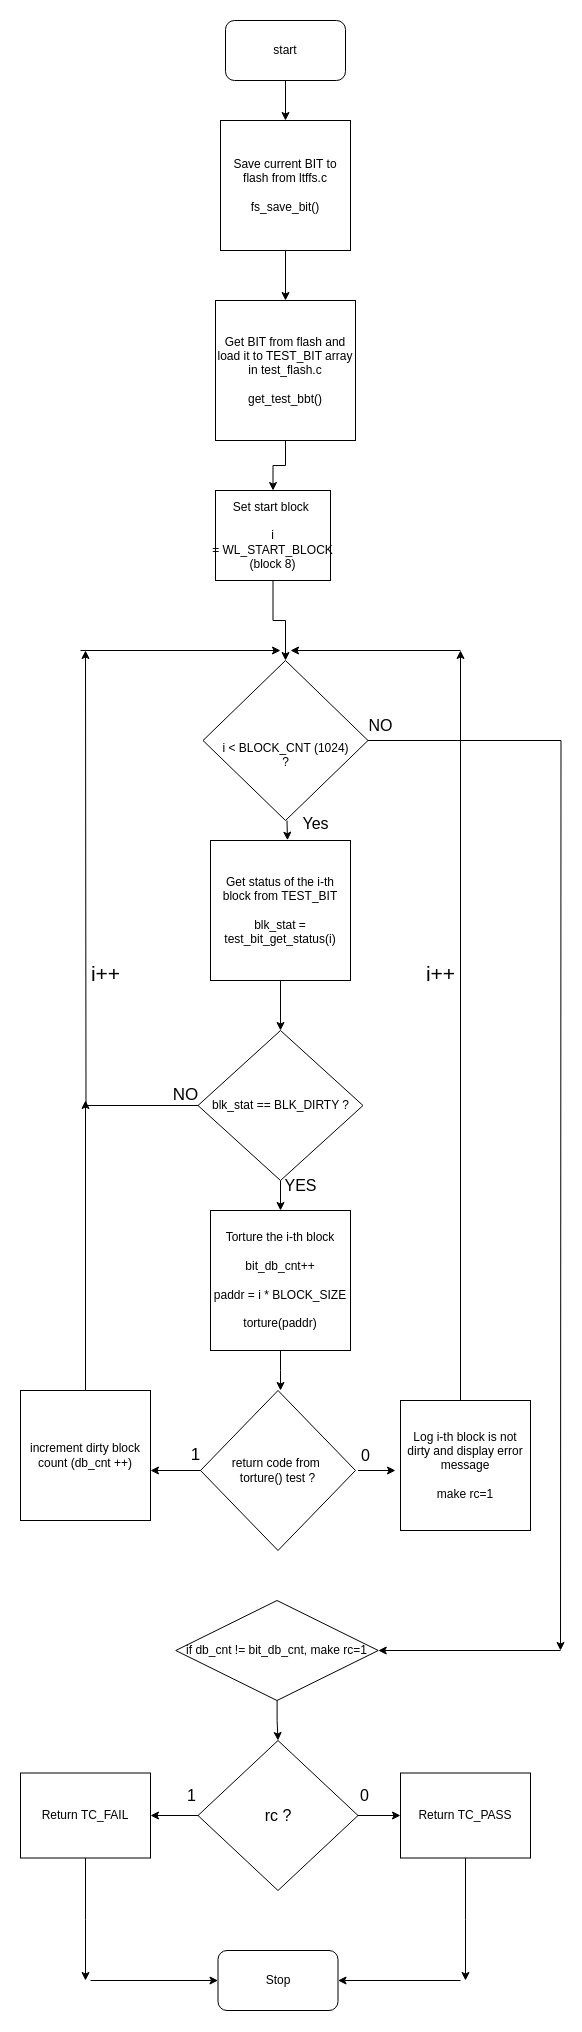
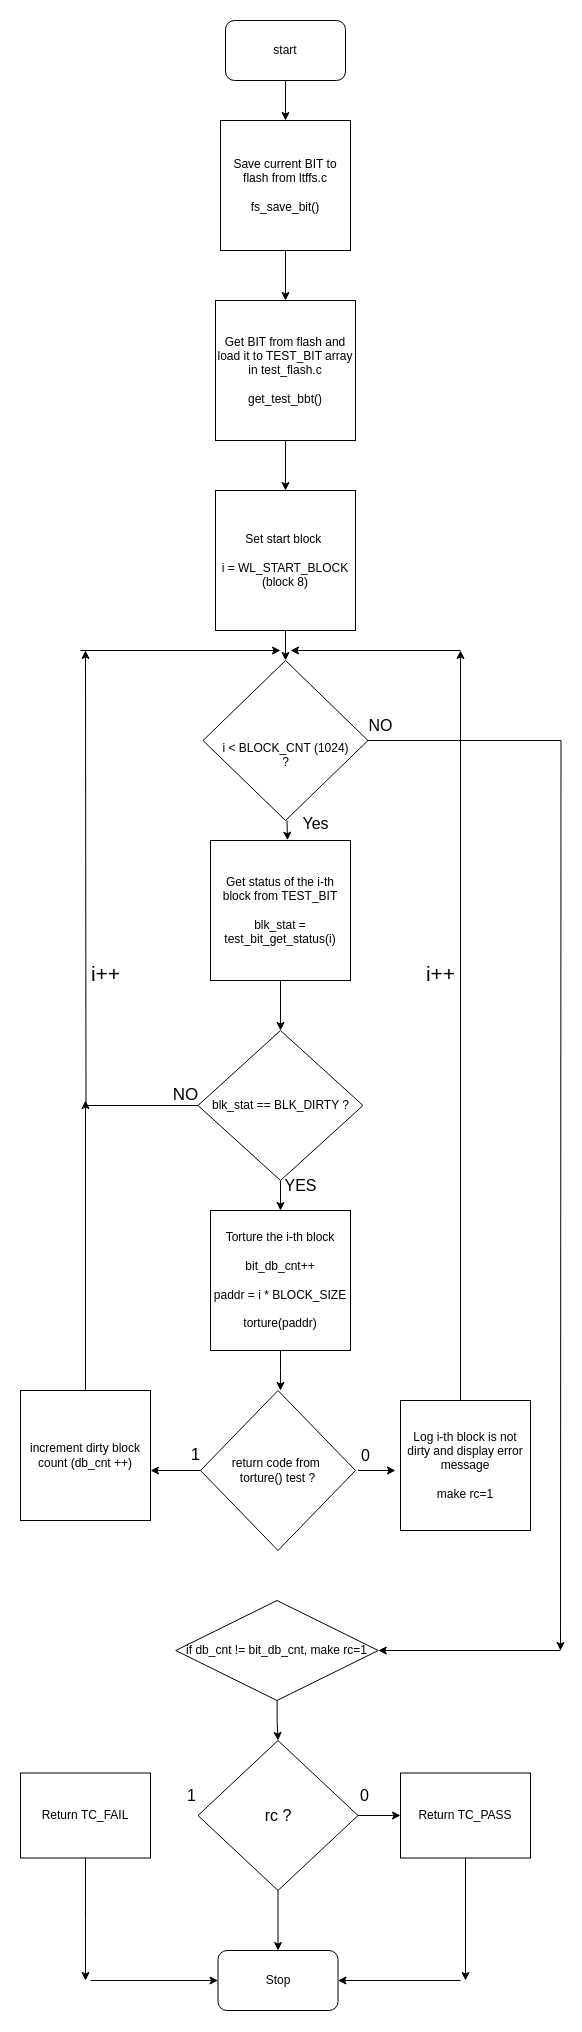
(273, 536) -> (286, 561)
(178, 1816) -> (278, 1917)
